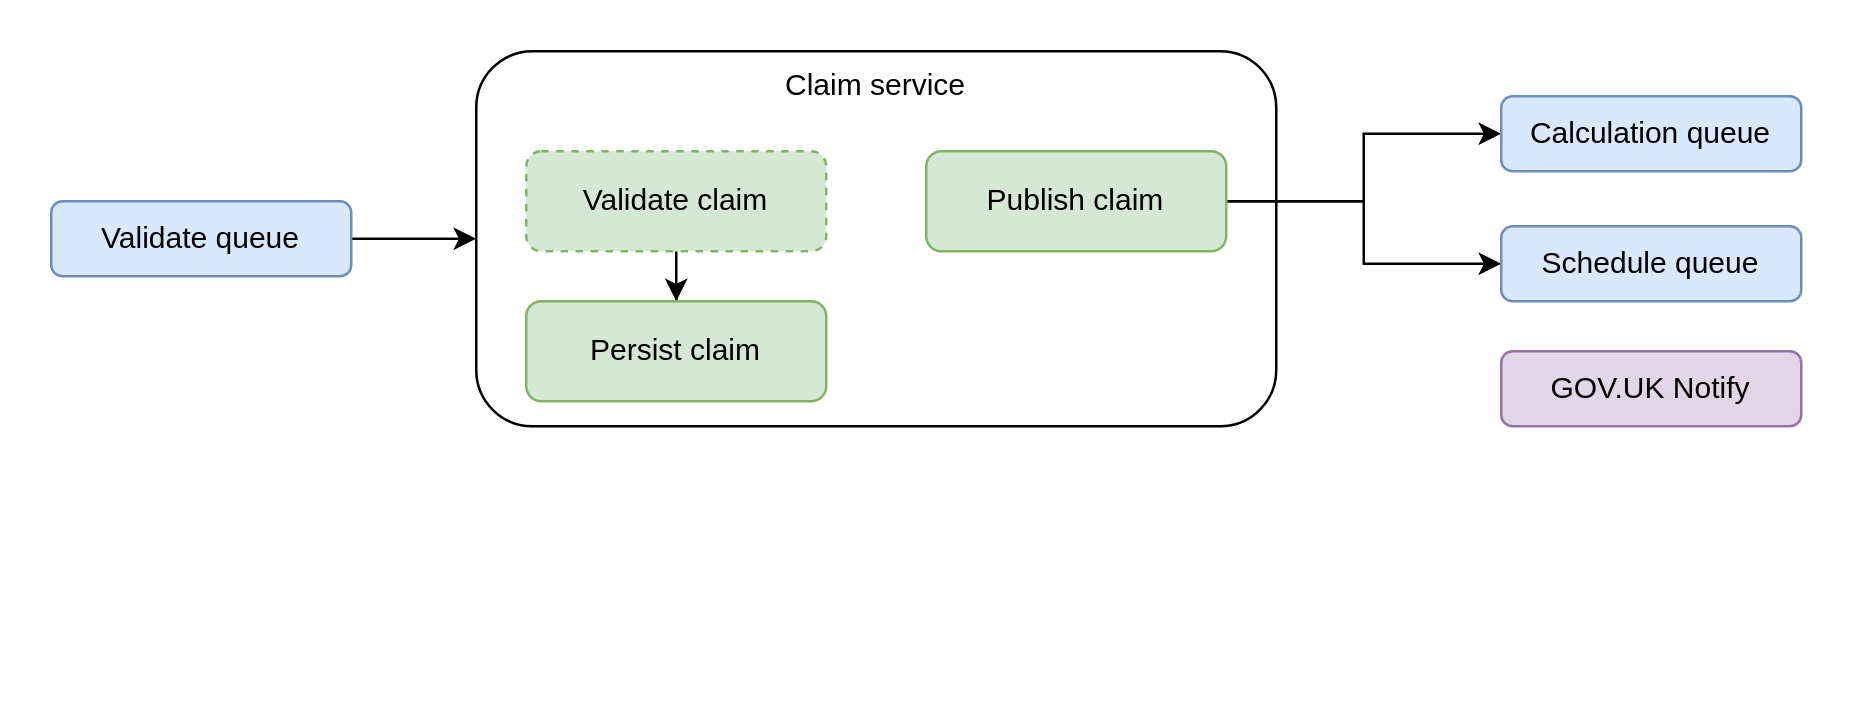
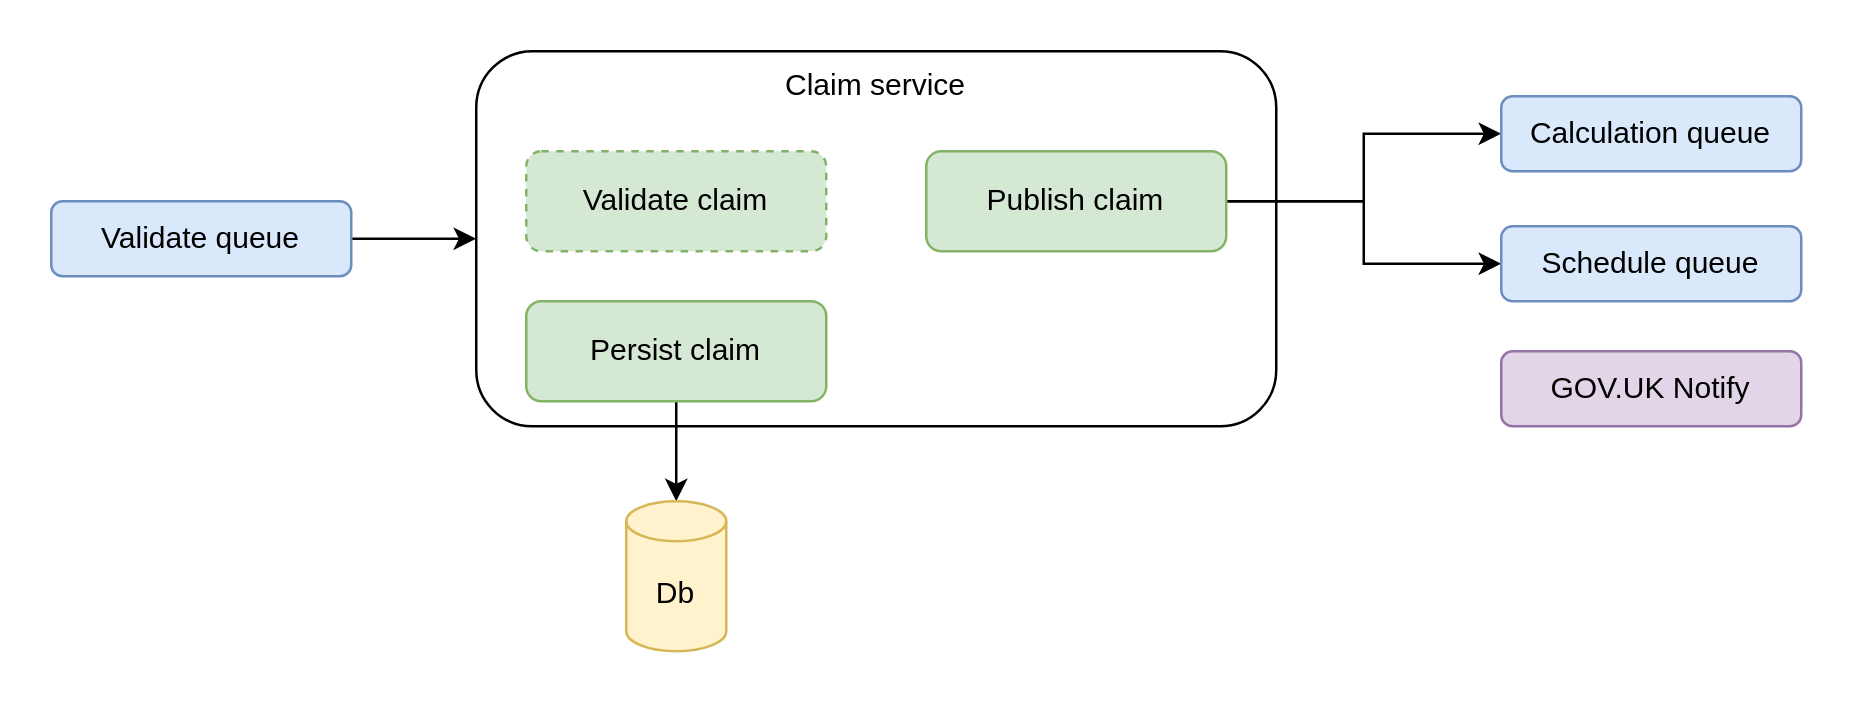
(676, 284) -> none
none -> (676, 443)
none -> (676, 576)
